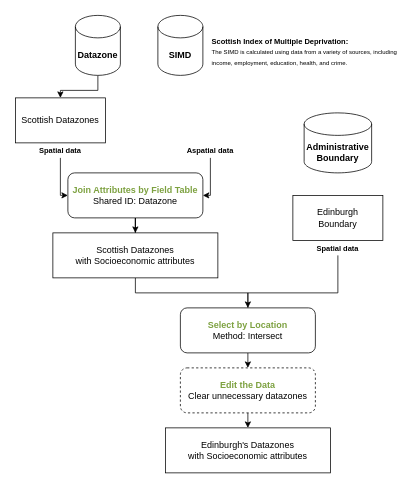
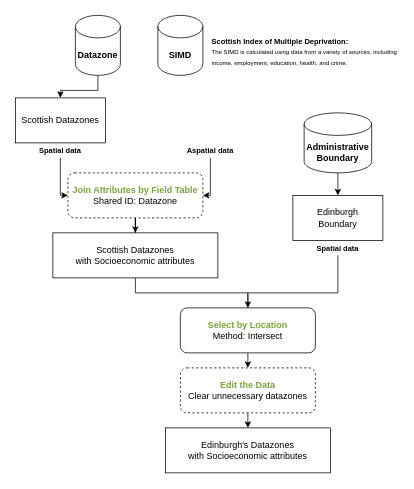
none -> (338, 189)
(135, 195) -> (135, 195)
